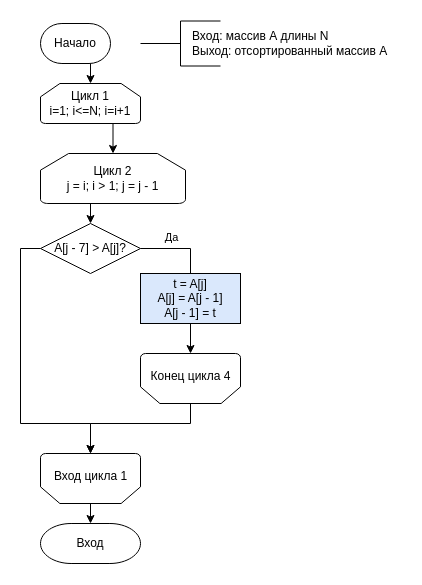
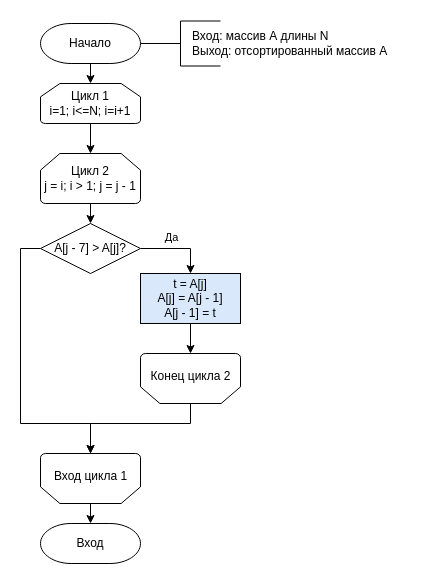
(76, 44) -> (91, 44)
(113, 179) -> (91, 179)
(191, 268) -> (191, 265)
(191, 377) -> (191, 377)
